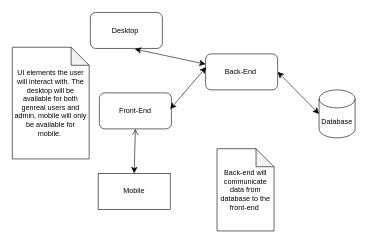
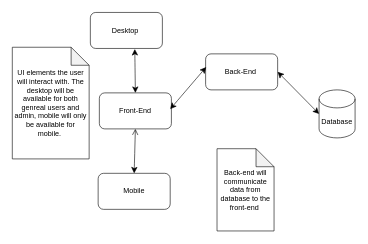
(171, 57) -> (135, 86)
(134, 191) -> (134, 191)
